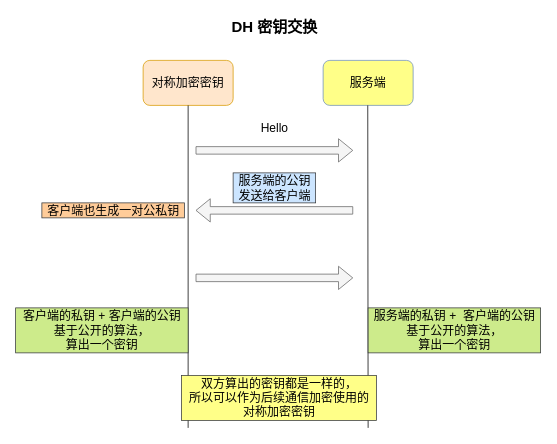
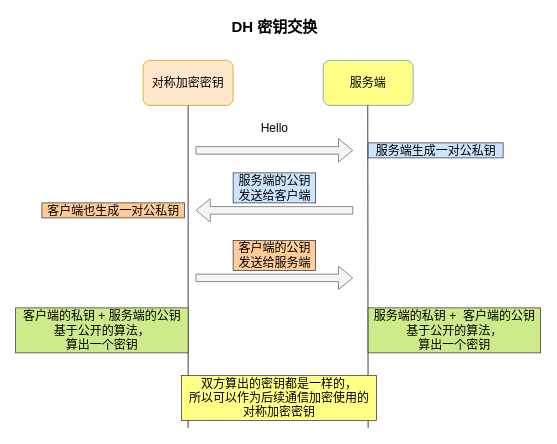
none -> (435, 150)
none -> (274, 255)
(102, 330) -> (102, 330)
